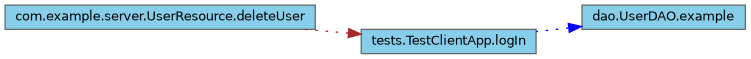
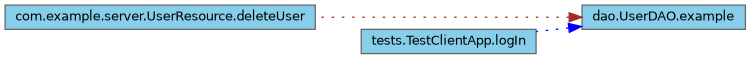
(326, 31) -> (442, 17)
